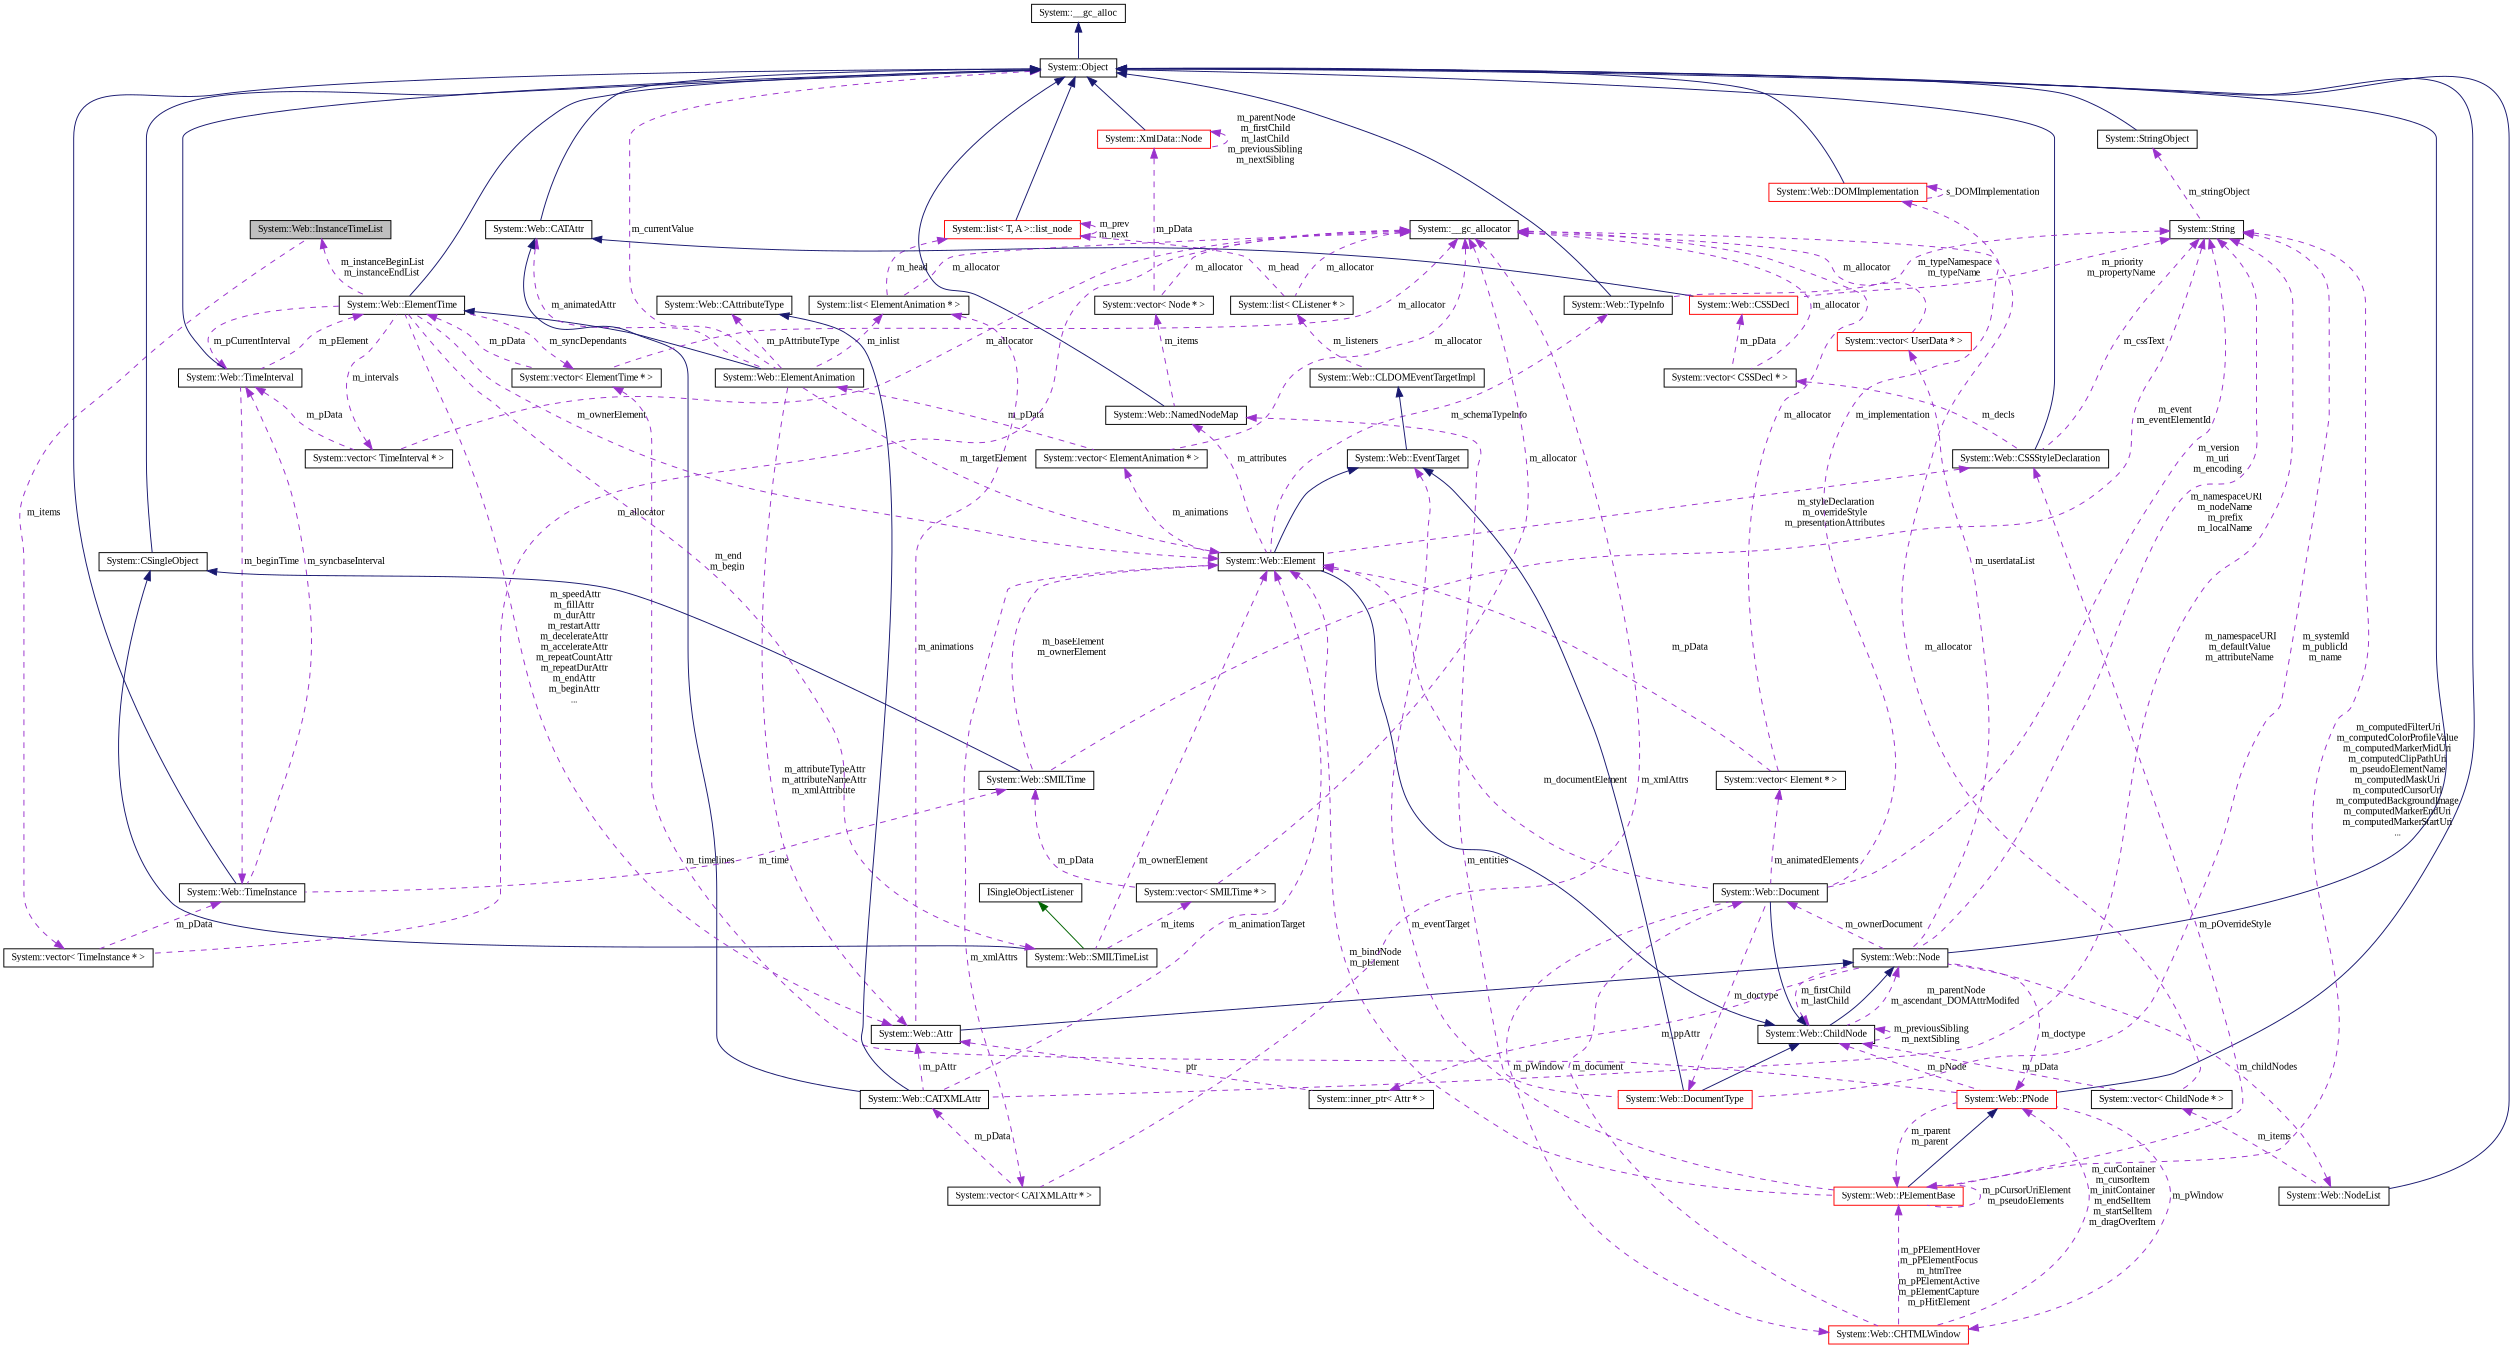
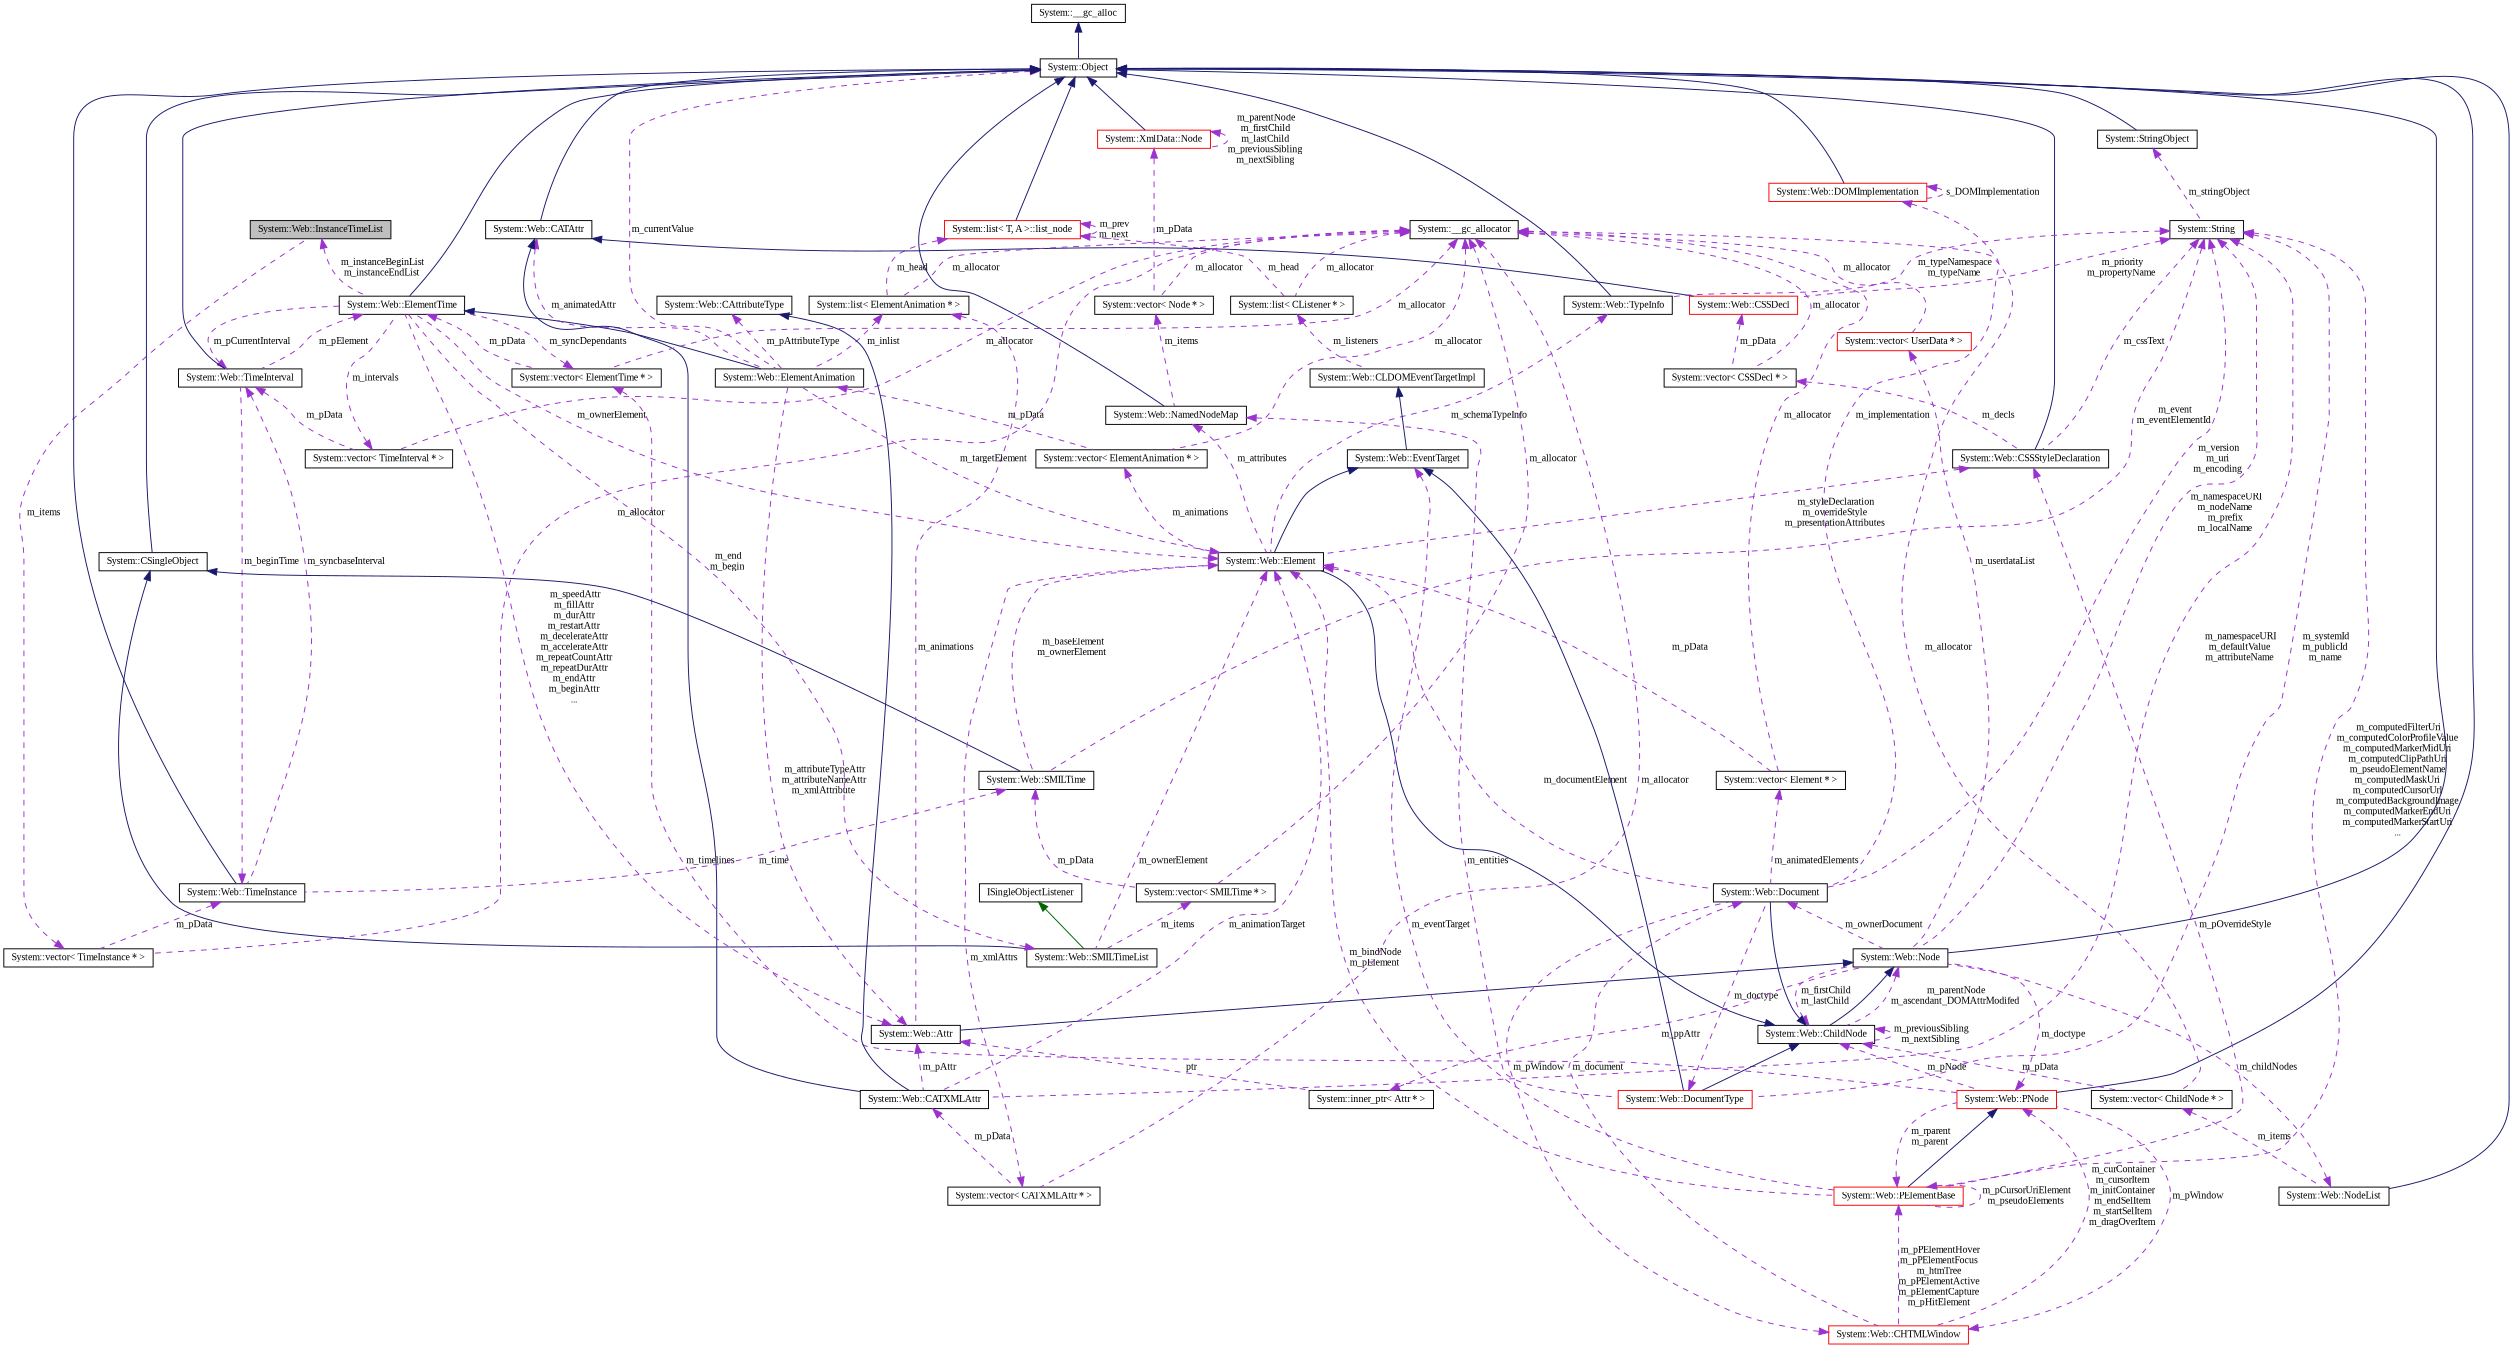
(1664, 780) -> (1664, 780)
